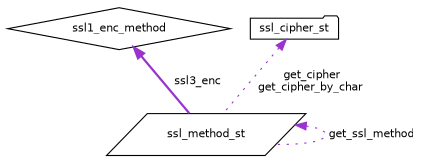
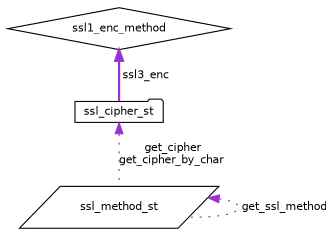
(165, 85) -> (119, 81)
